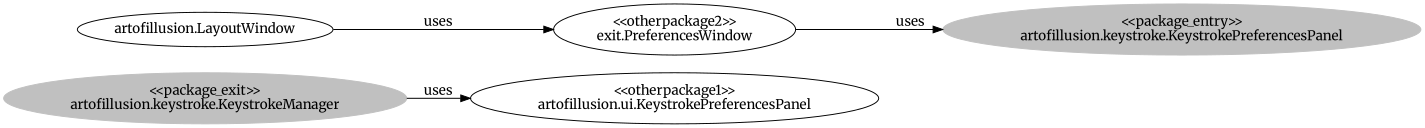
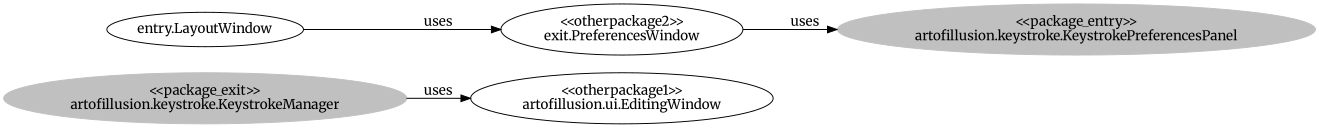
(205, 29) -> (205, 29)
(675, 98) -> (622, 98)
